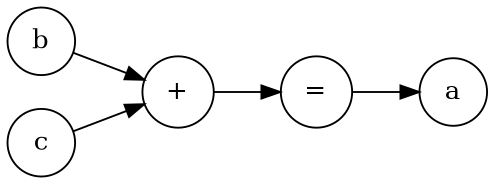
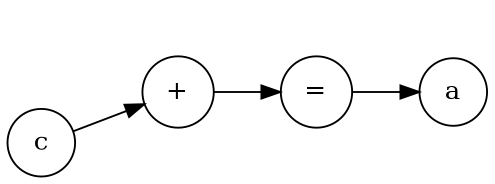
(41, 41) -> none
